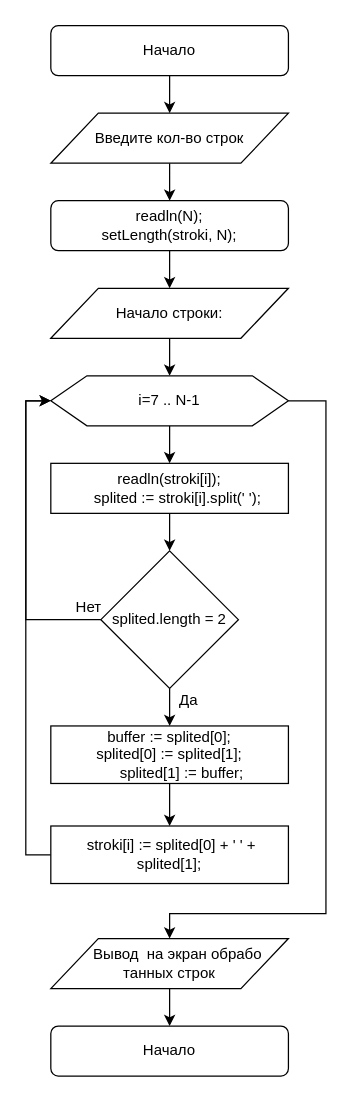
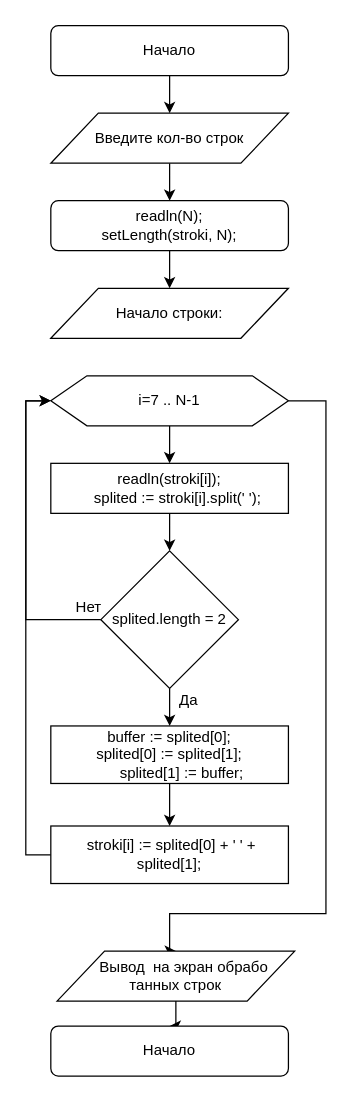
(169, 361) -> none
(169, 963) -> (176, 976)
